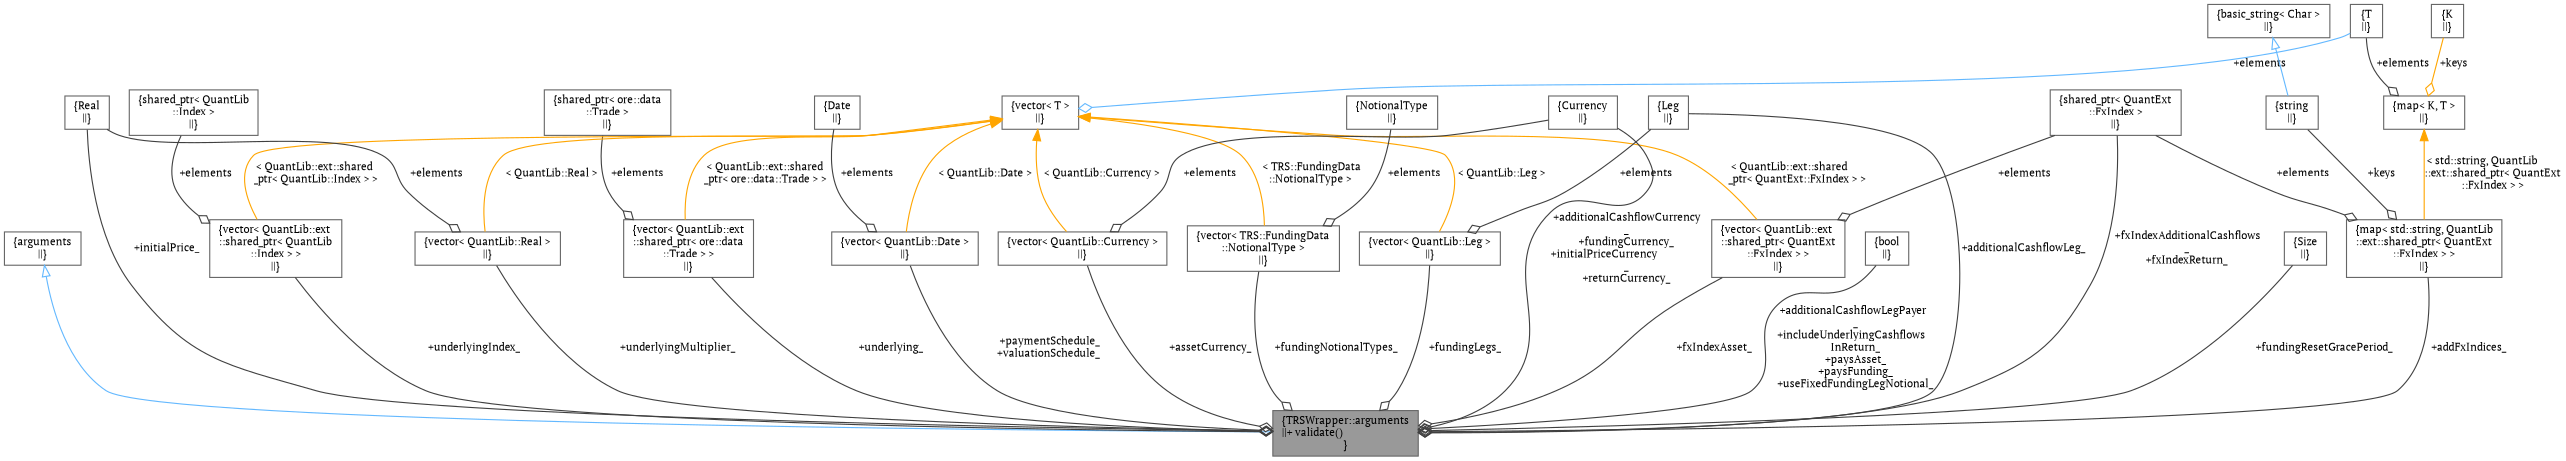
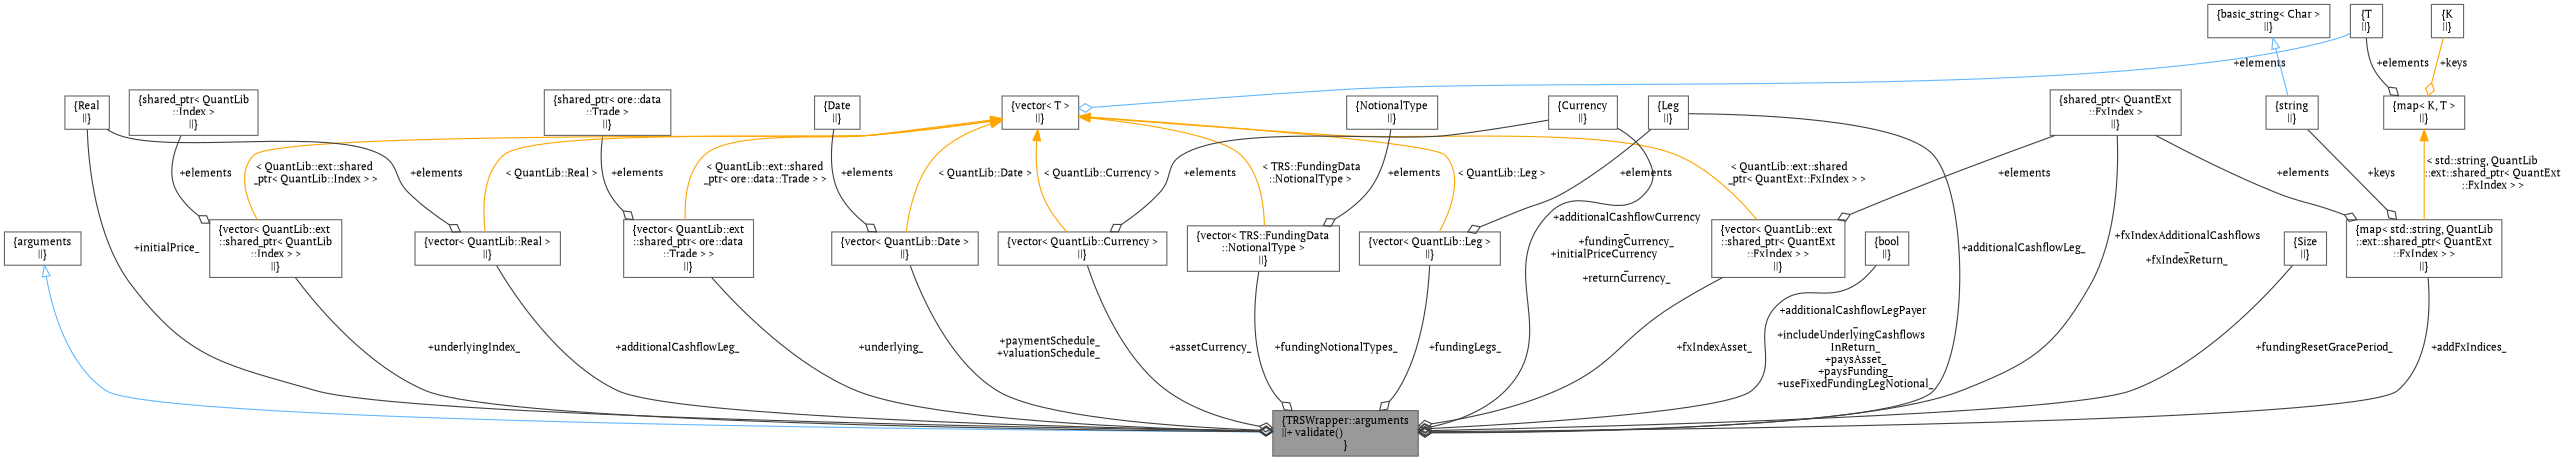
(676, 348) -> (676, 348)
